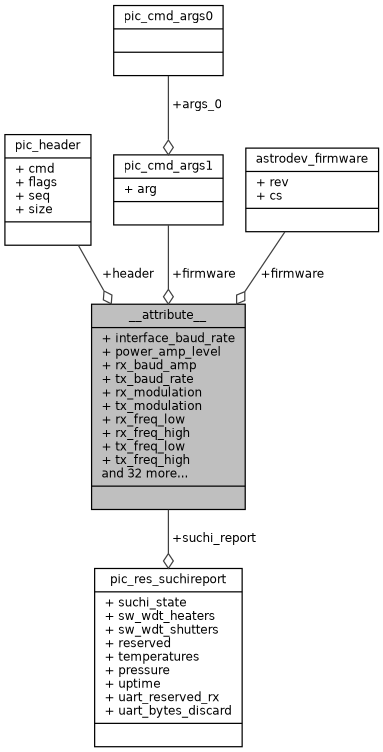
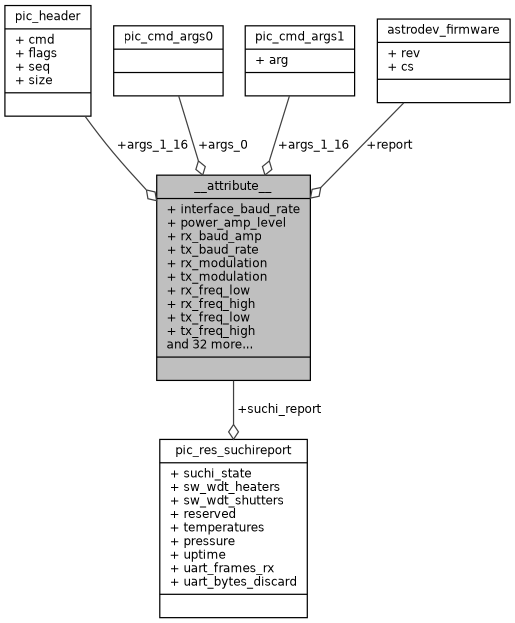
(168, 108) -> (189, 128)
(127, 275) -> (151, 146)
(202, 275) -> (312, 146)
(291, 275) -> (388, 146)
(162, 698) -> (222, 568)
